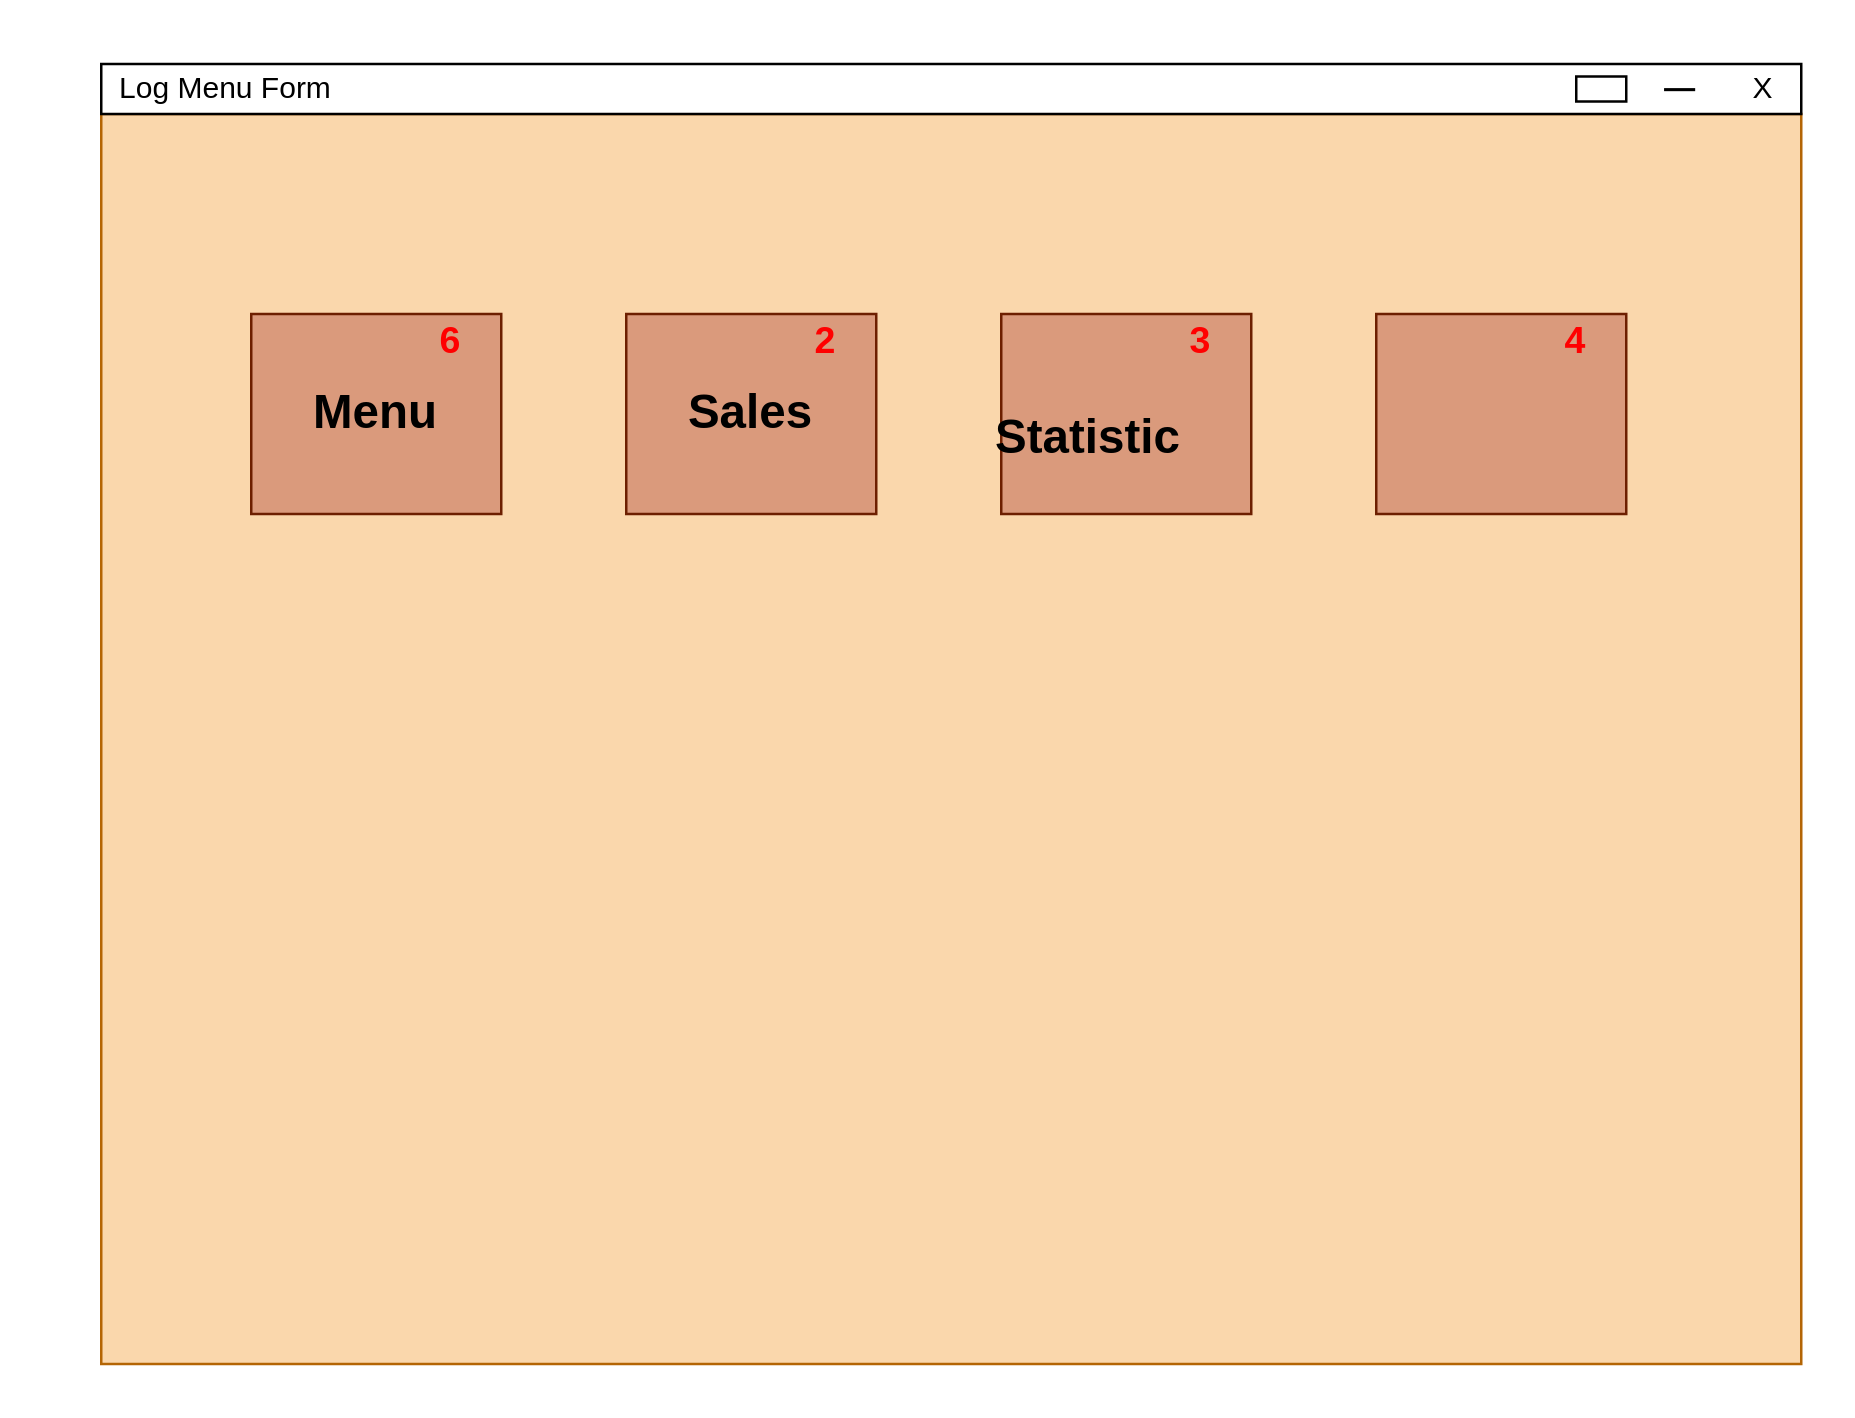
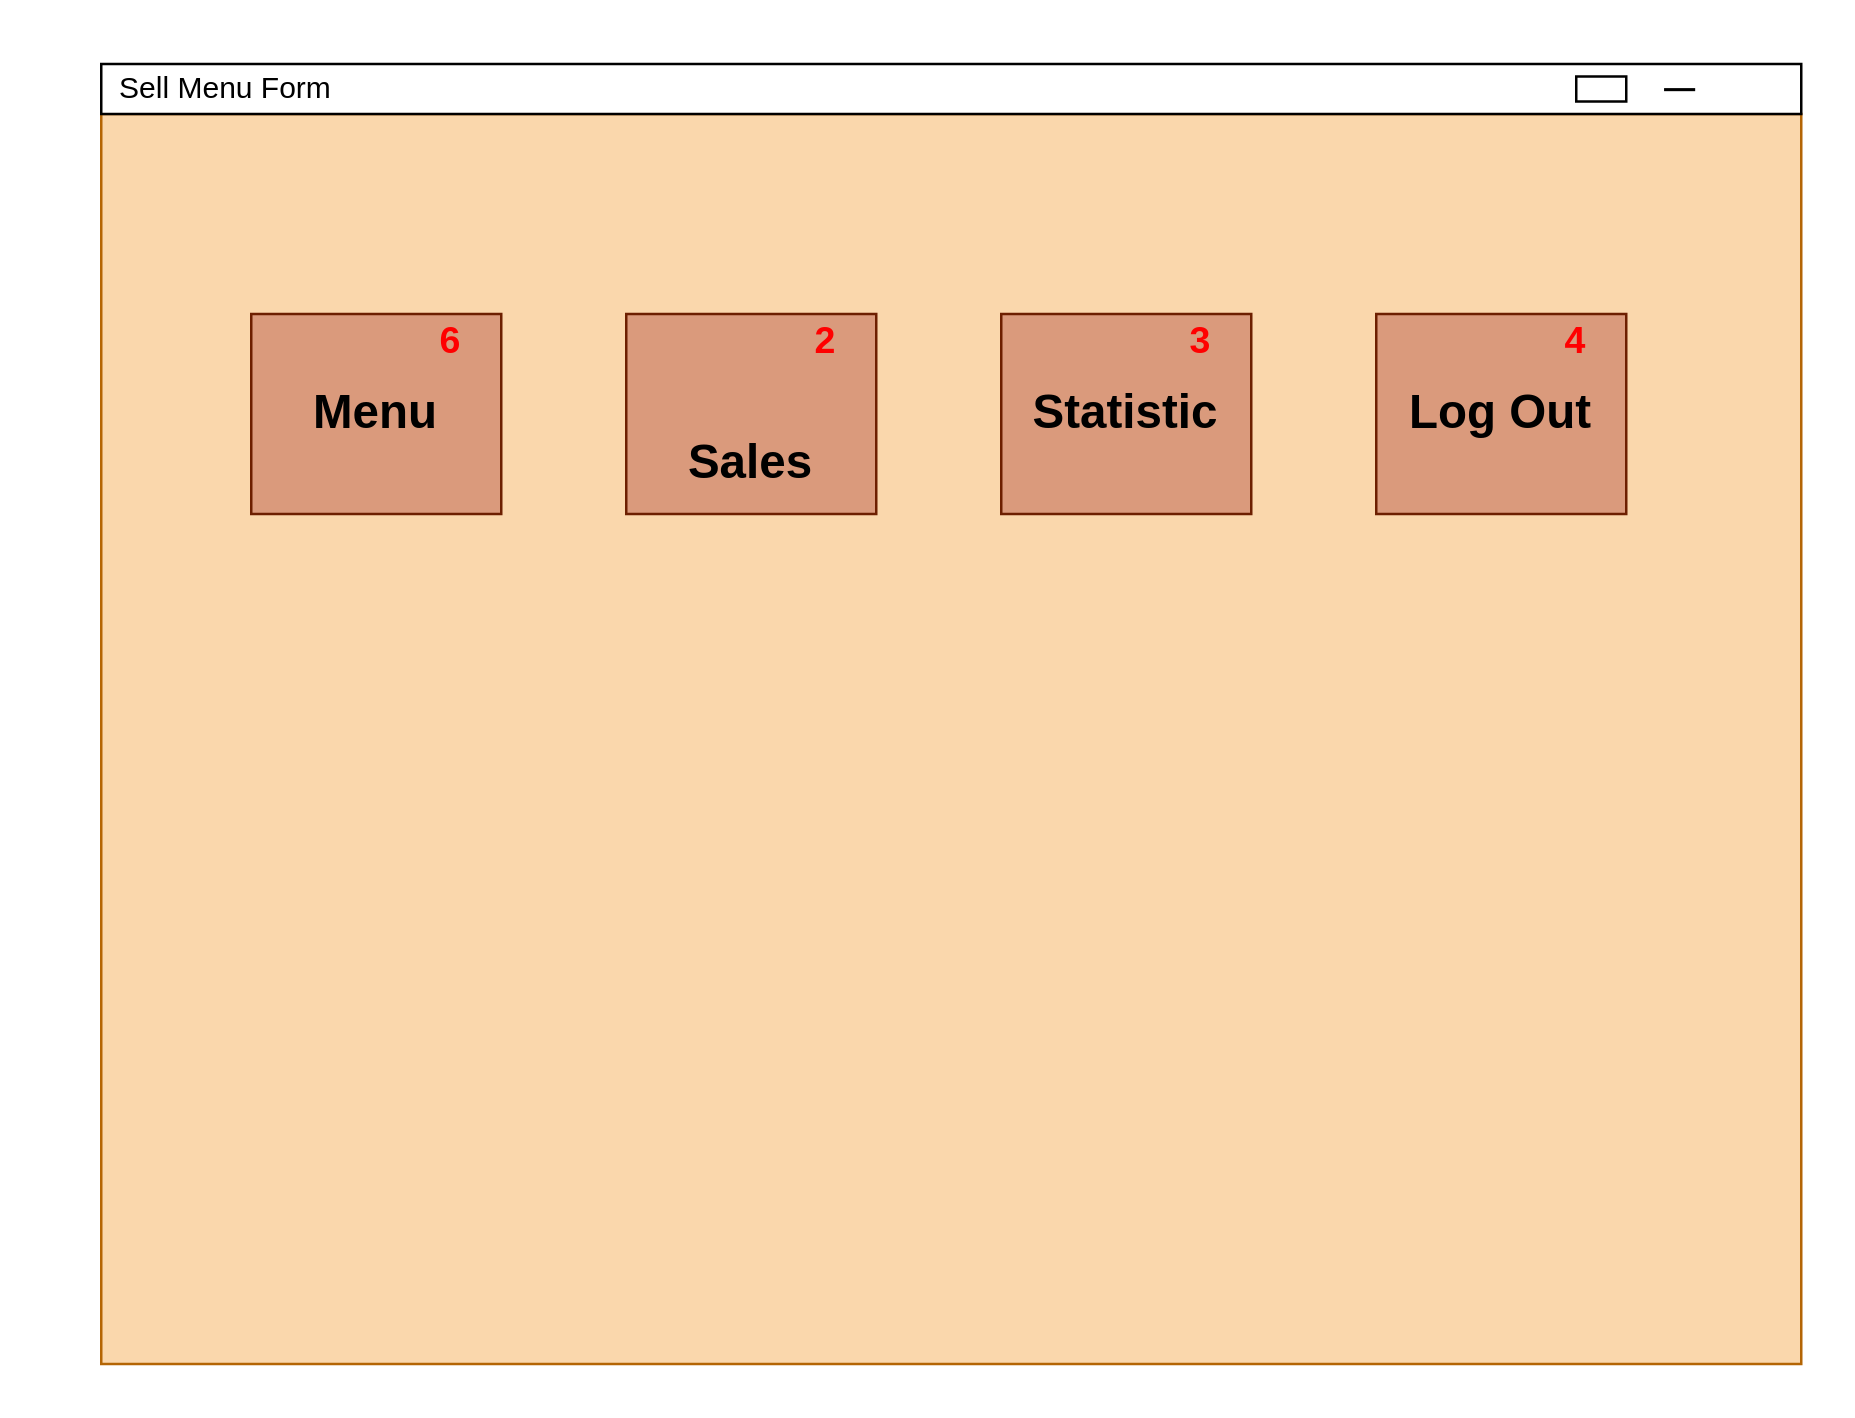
(226, 89) -> (226, 89)
(1764, 89) -> none
(751, 414) -> (751, 464)
none -> (1501, 414)
(1089, 439) -> (1126, 414)
